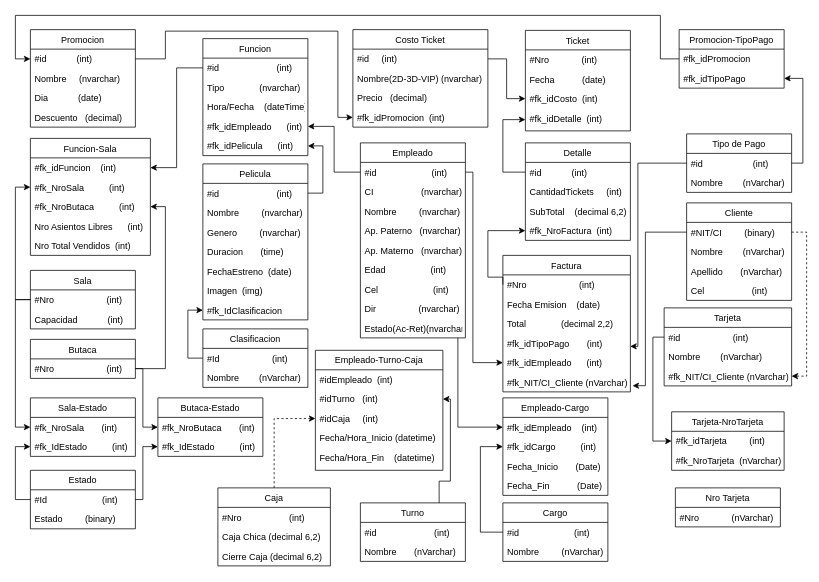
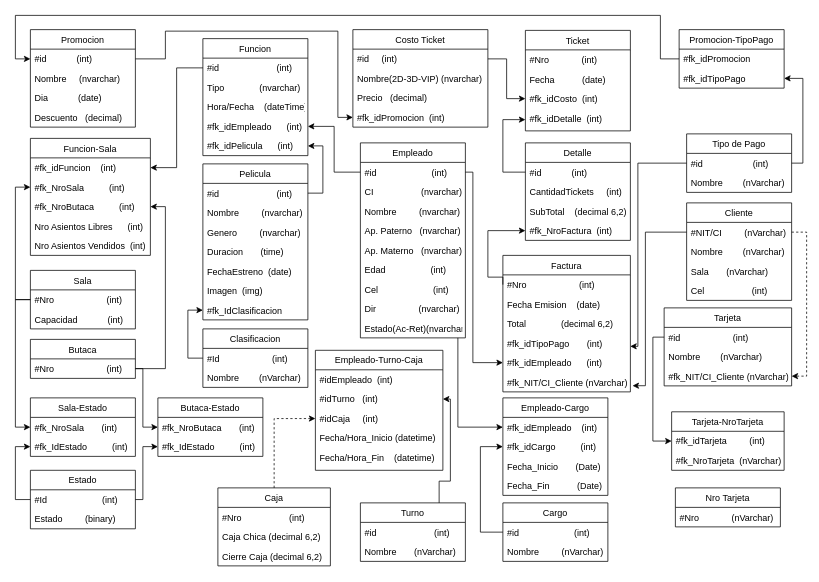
(745, 233) -> (752, 233)
(90, 246) -> (98, 246)
(747, 272) -> (739, 272)
(574, 324) -> (574, 324)
